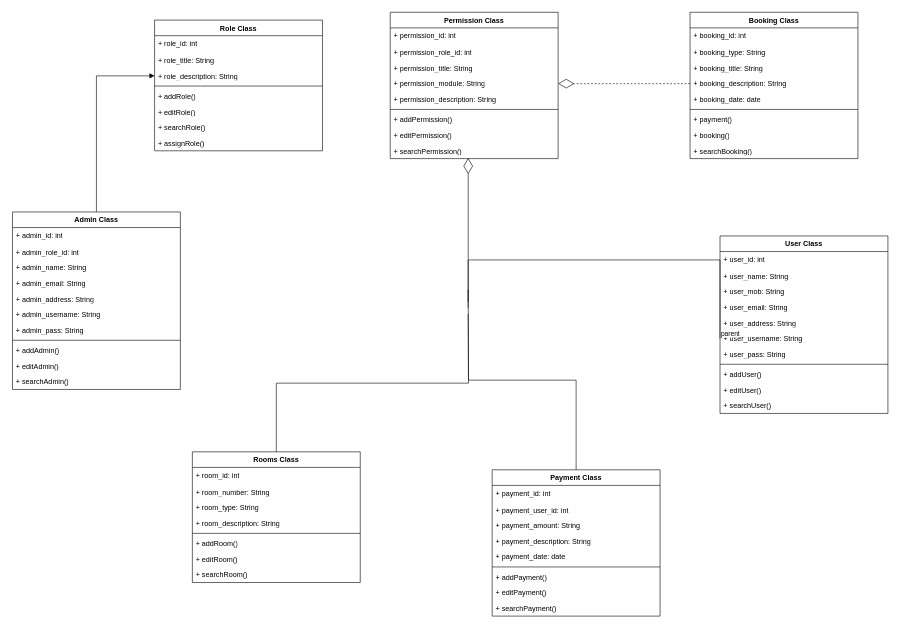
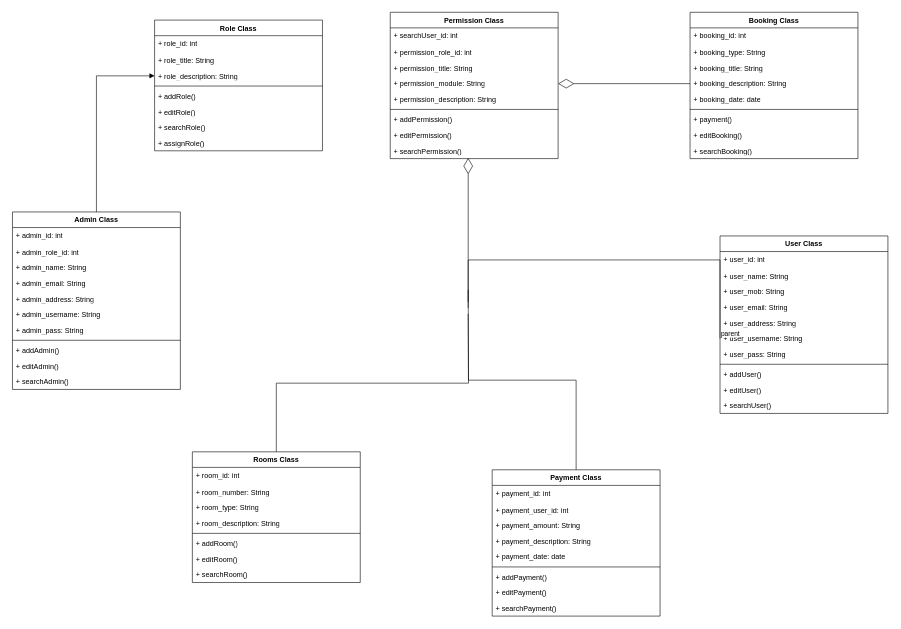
(428, 36) -> (430, 36)
(631, 84) -> (631, 84)
(714, 136) -> (721, 136)
